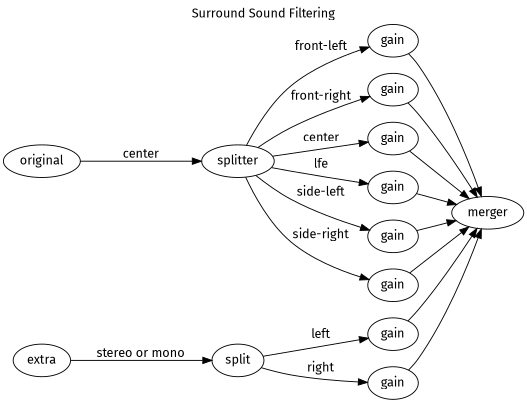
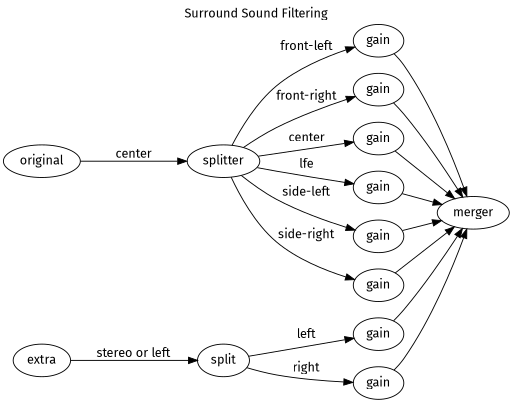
(141, 354) -> (134, 354)
